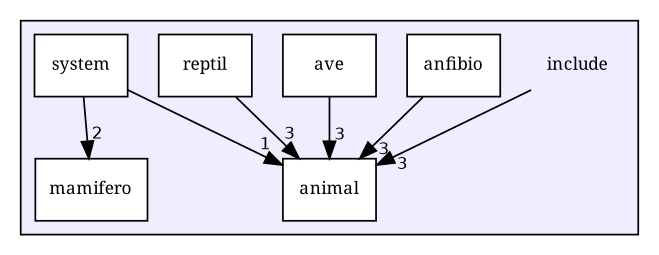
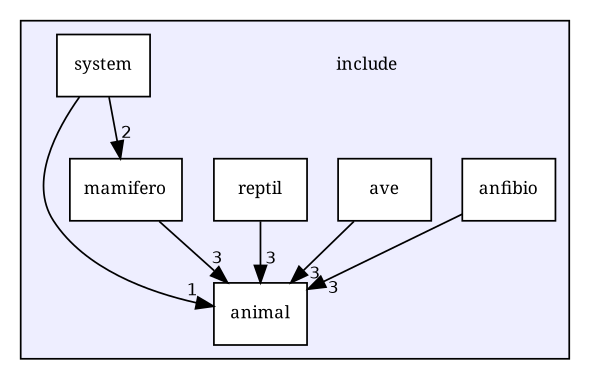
(462, 124) -> (187, 246)
